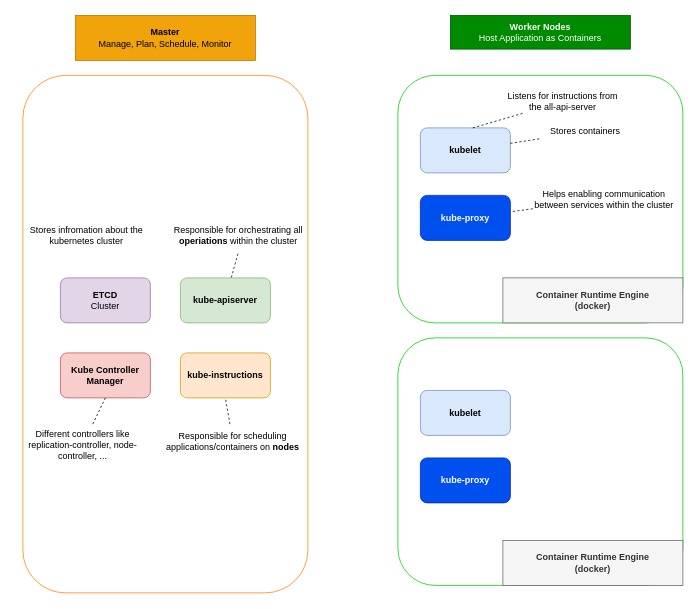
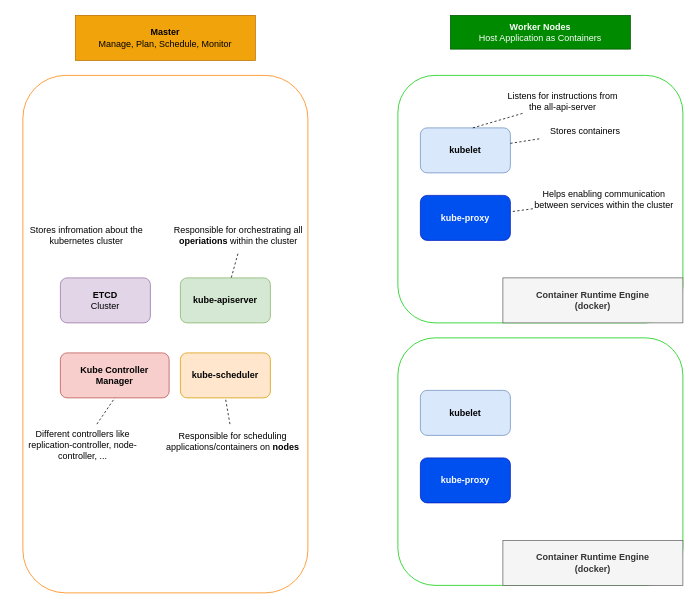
(105, 375) -> (115, 375)
(225, 375) -> (225, 375)
